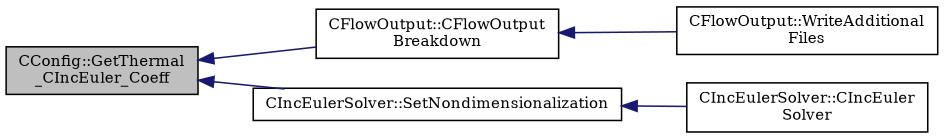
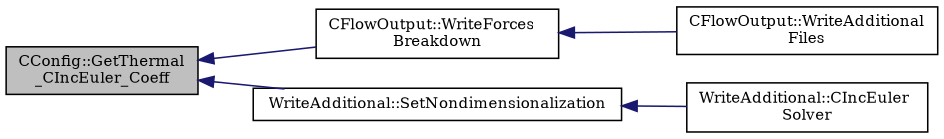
(437, 34) -> (437, 34)
(437, 104) -> (437, 104)
(807, 107) -> (807, 107)
